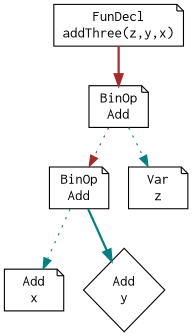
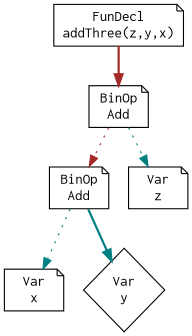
(34, 290) -> (34, 290)
(124, 290) -> (124, 290)
